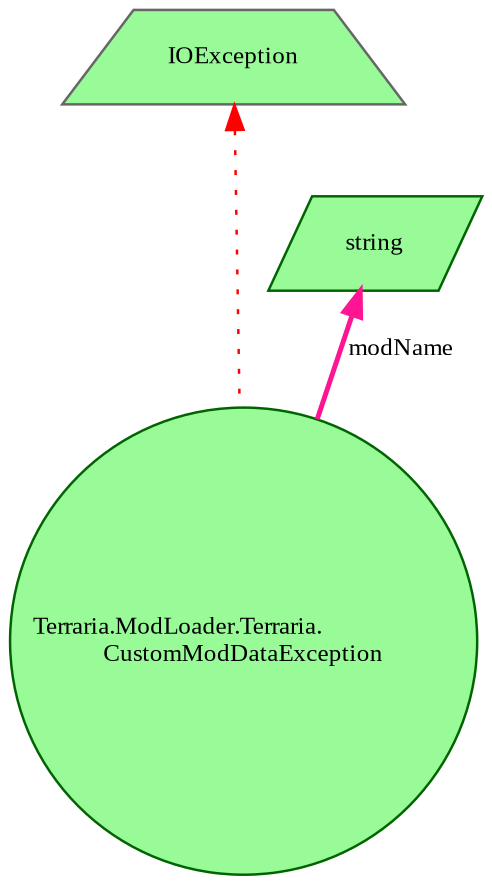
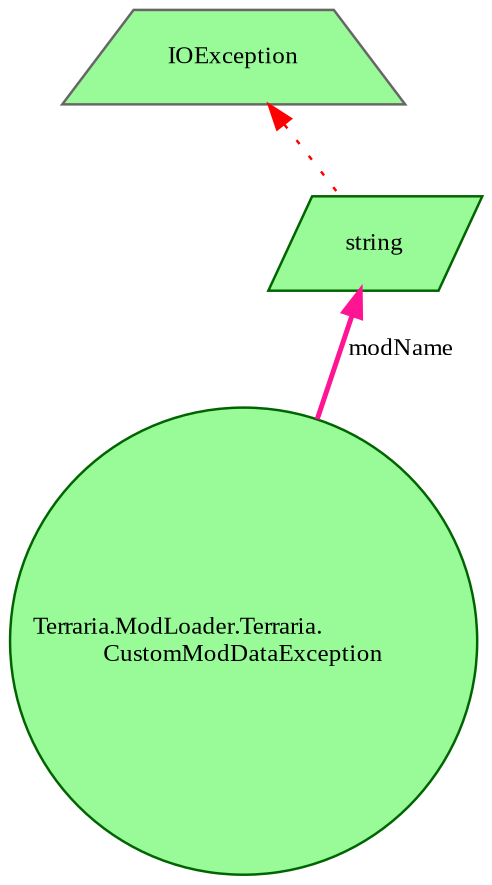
(237, 269) -> (312, 160)
